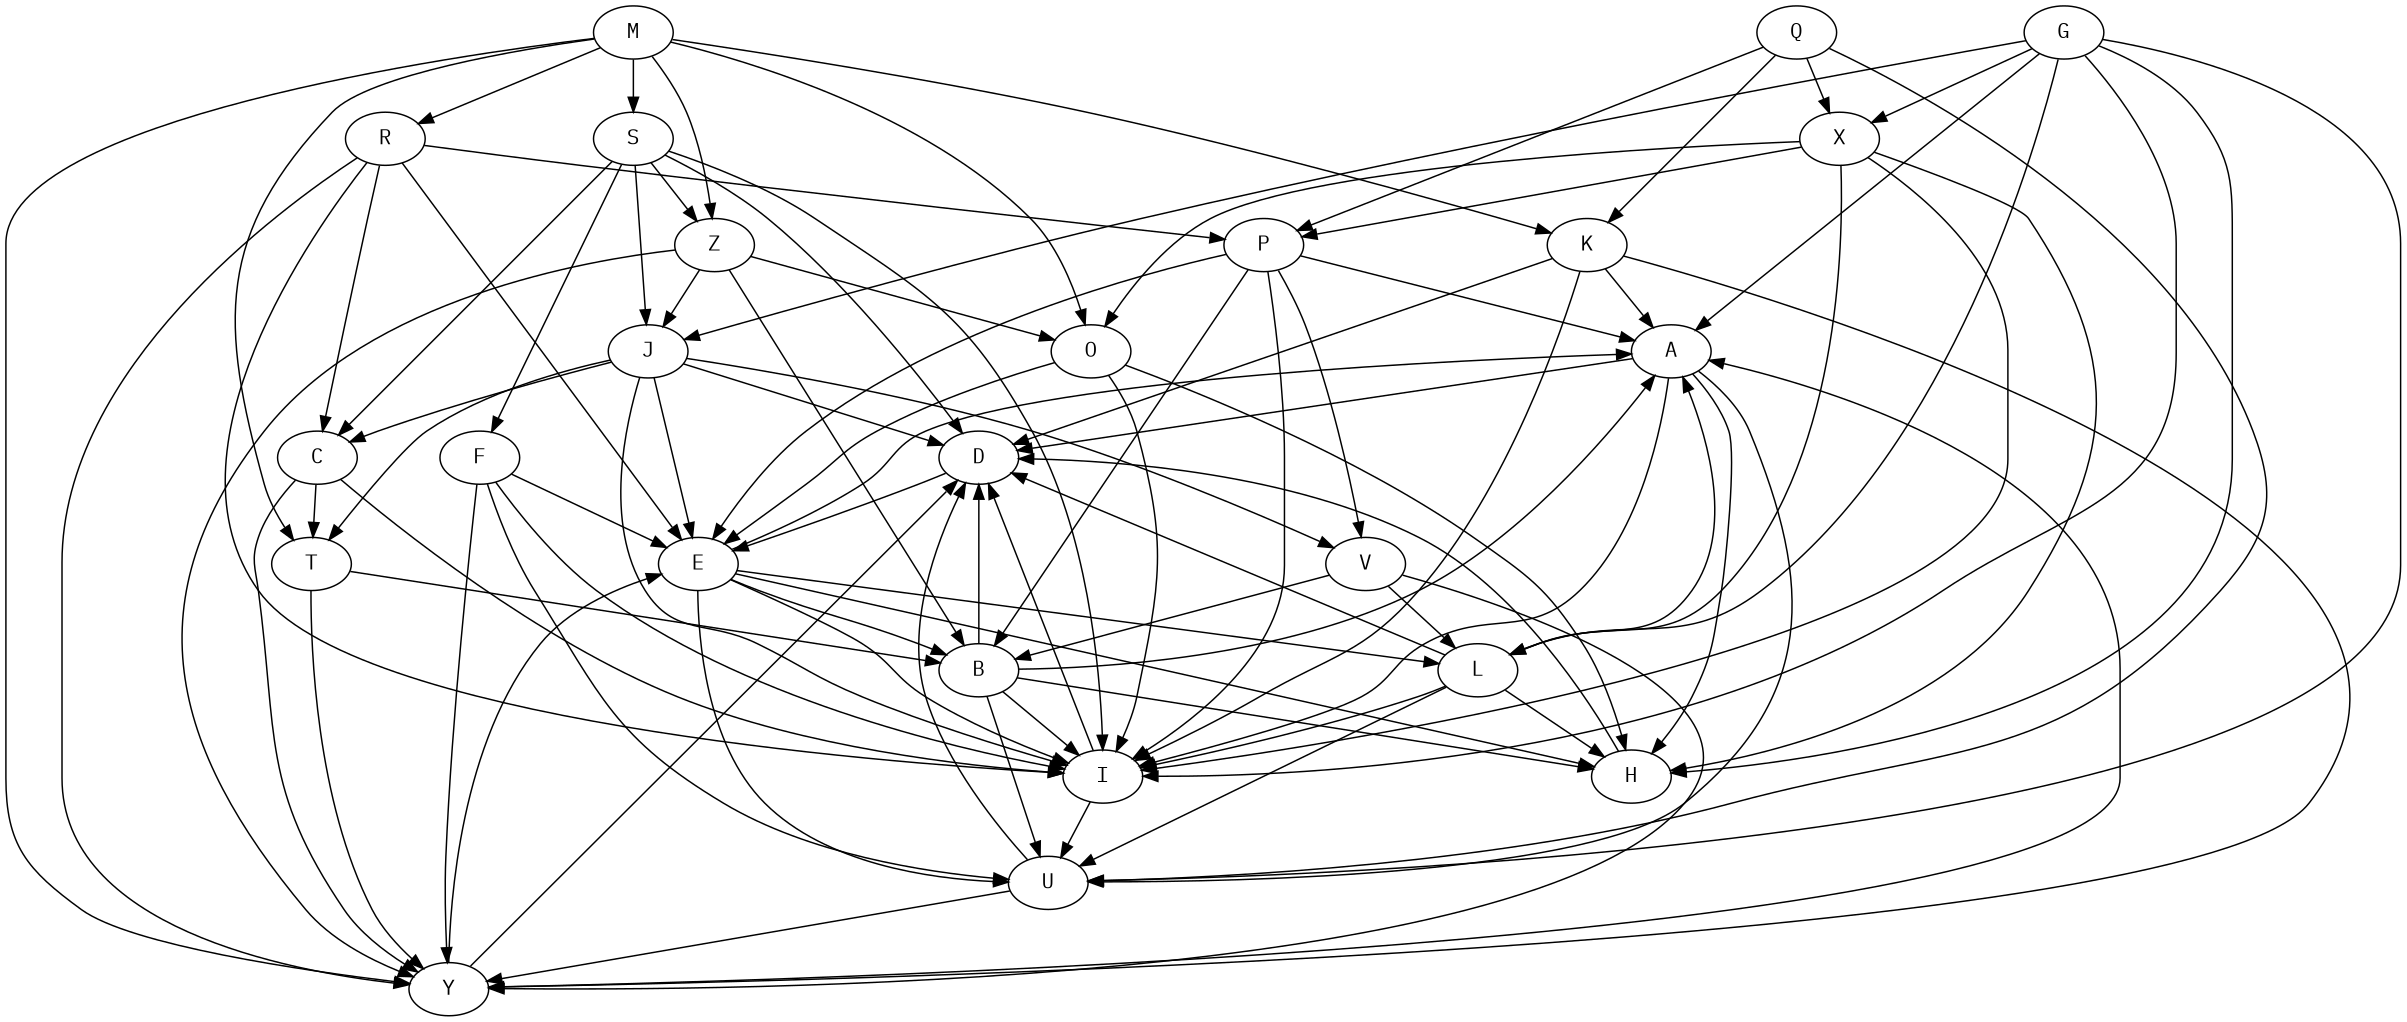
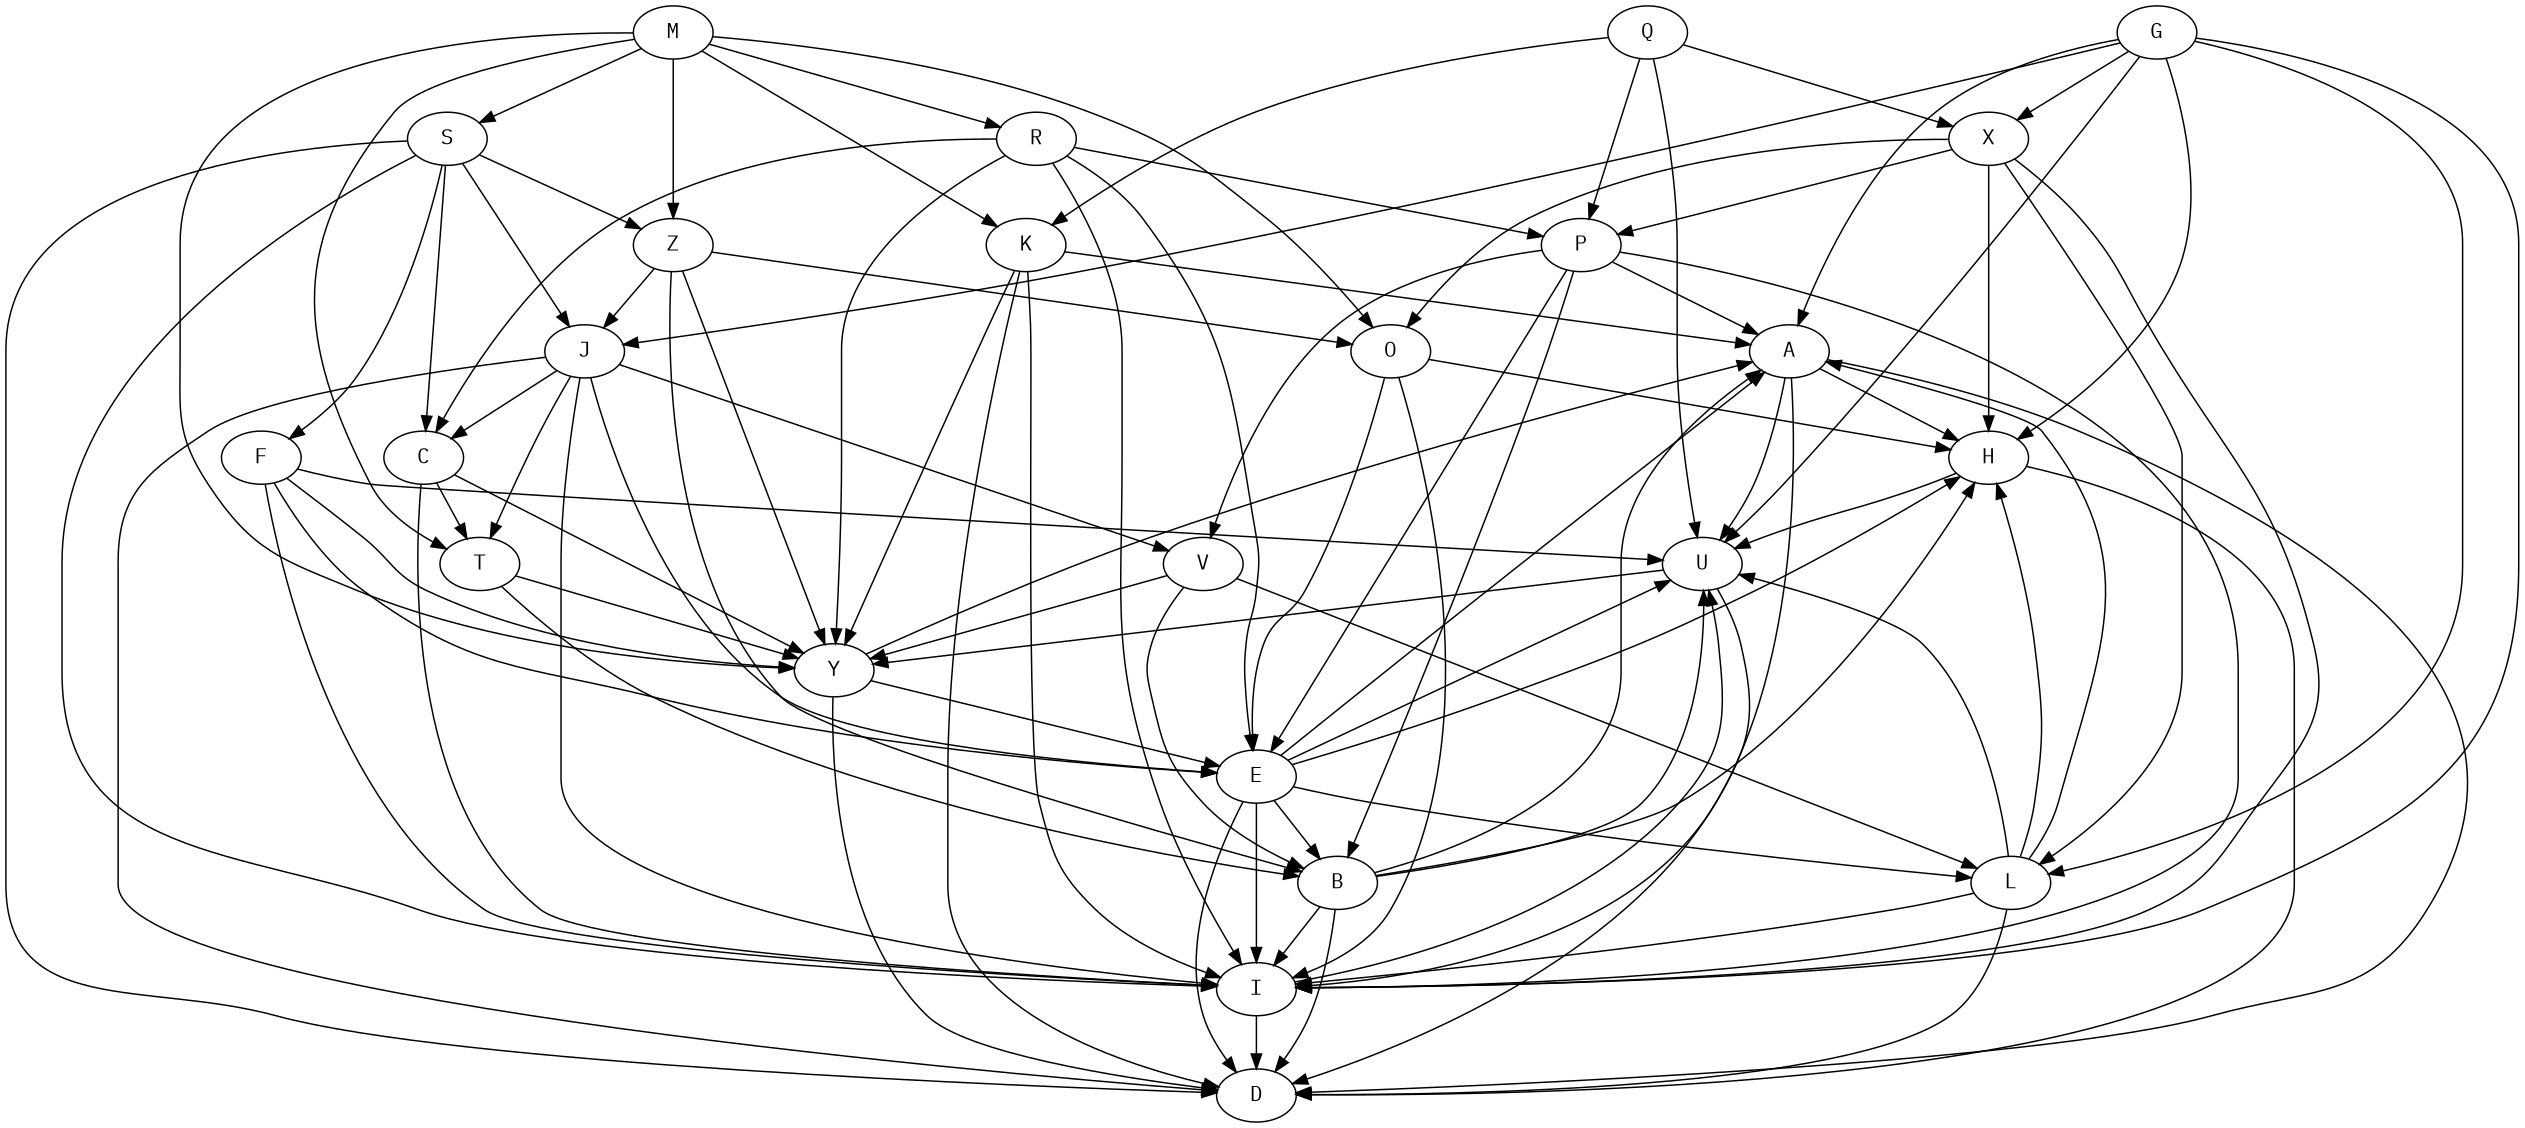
none -> (1853, 509)
(847, 511) -> (1199, 930)
